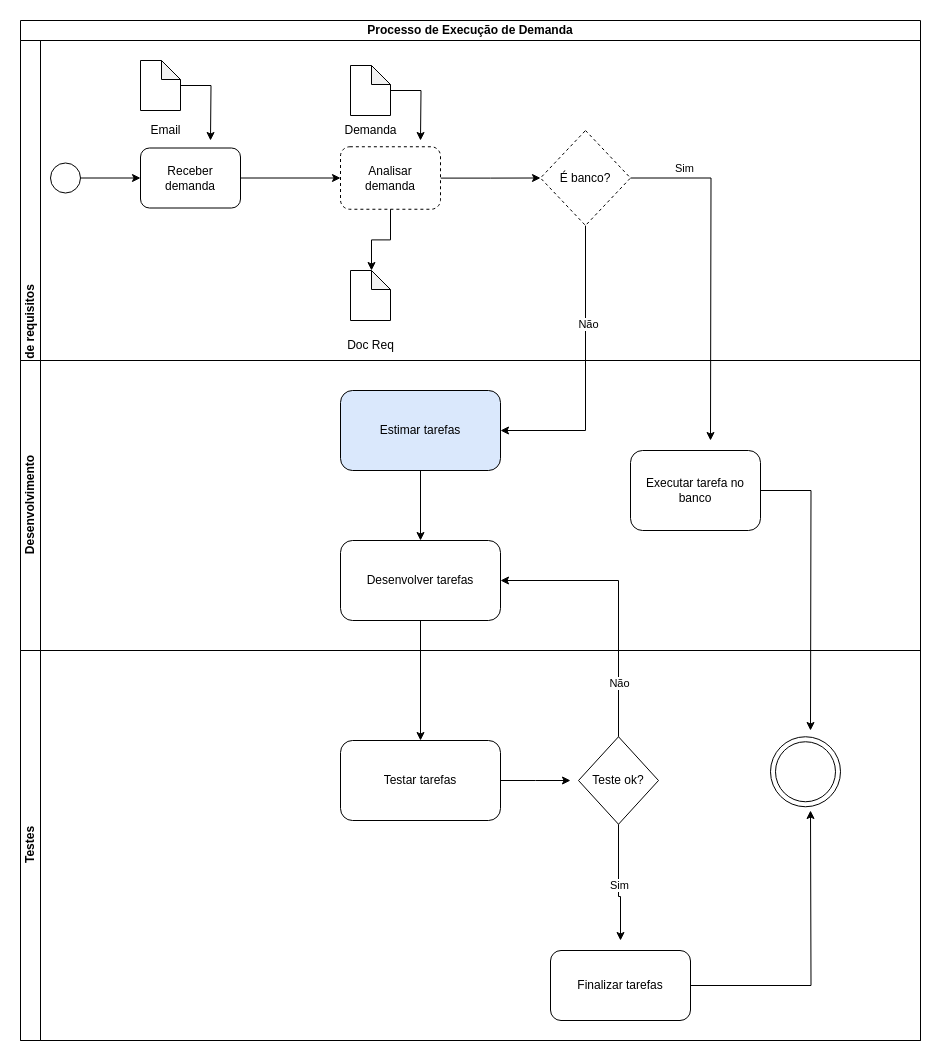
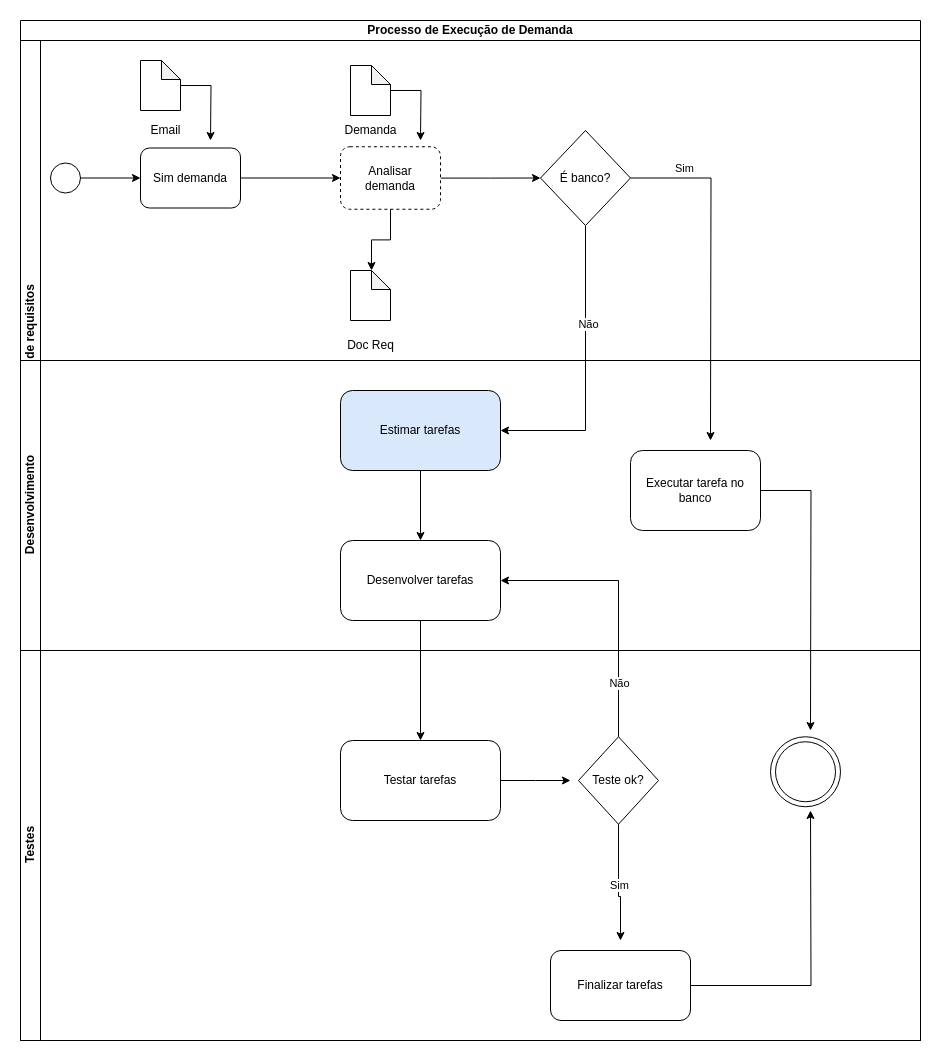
(586, 178) -> (586, 178)
(191, 179) -> (191, 179)
